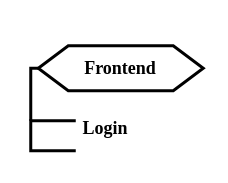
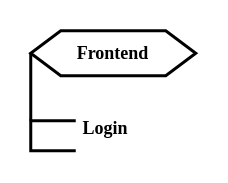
(121, 68) -> (113, 53)
